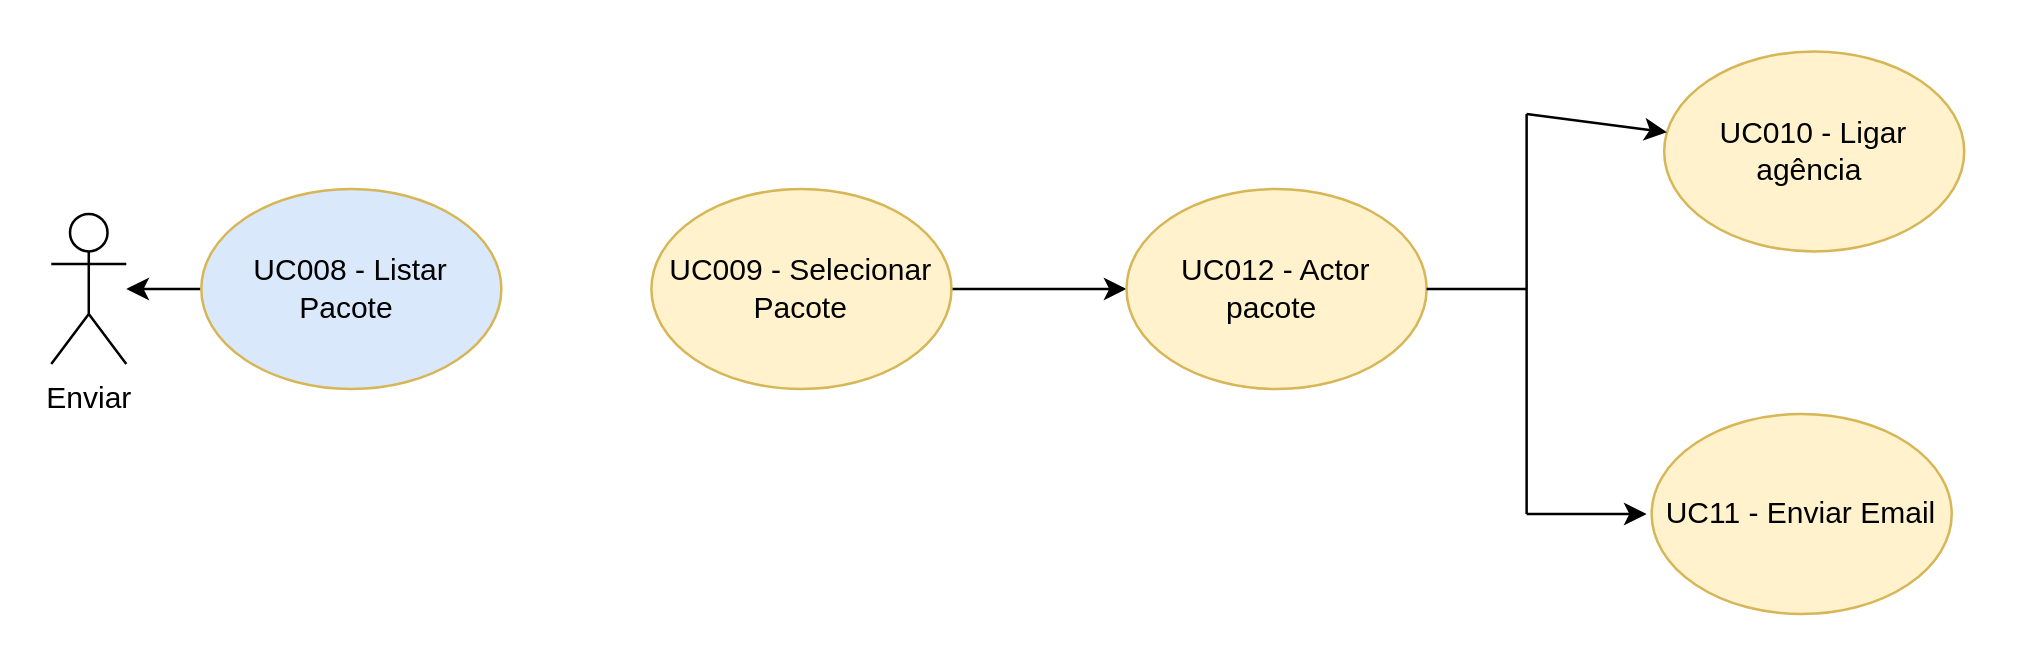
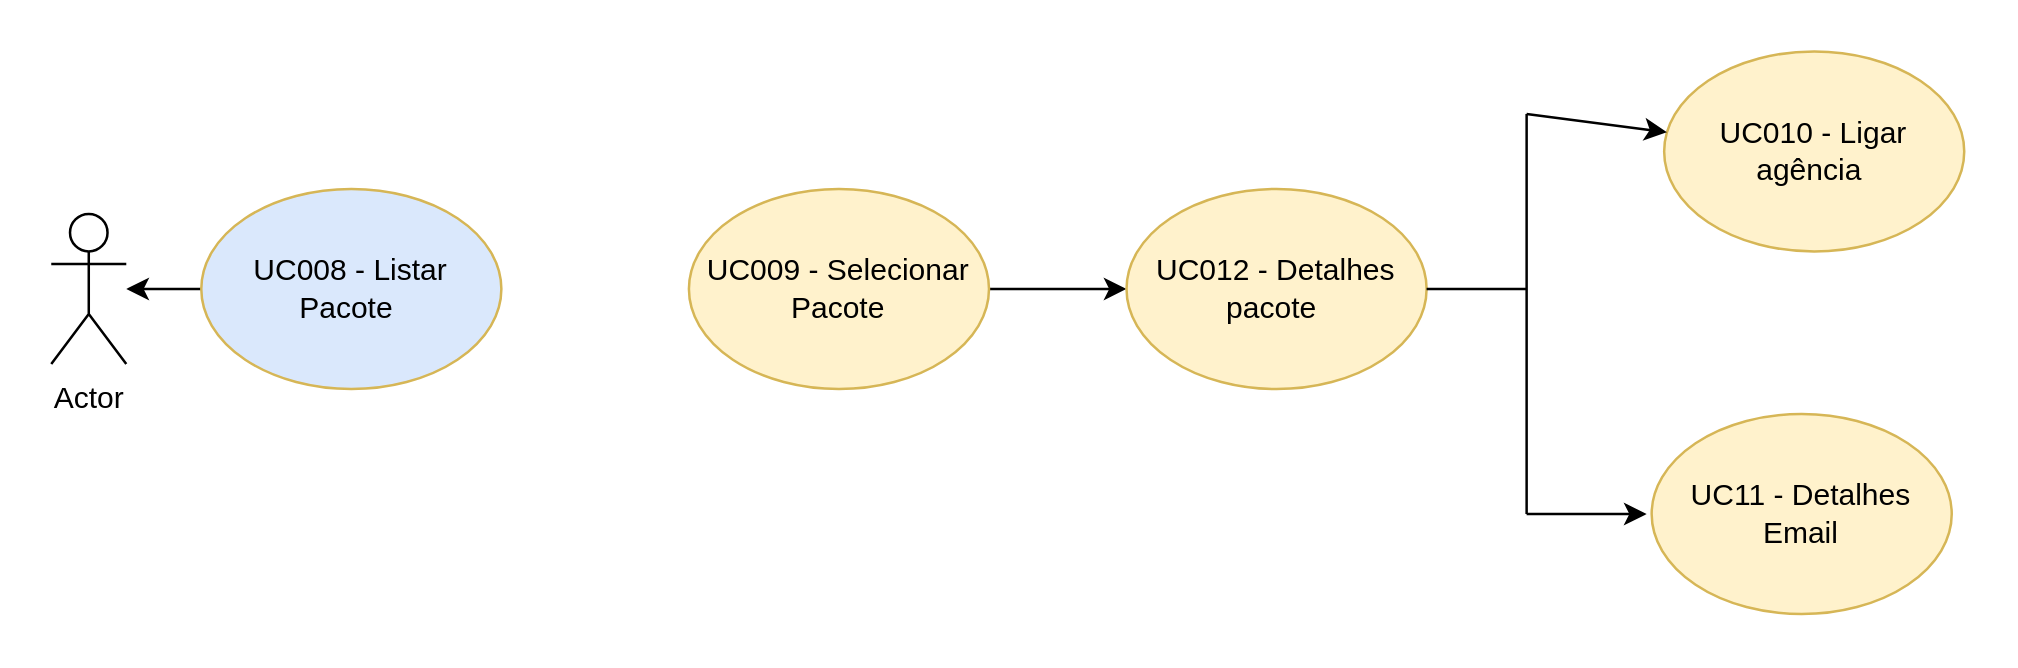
(801, 289) -> (839, 289)
(1276, 289) -> (1276, 289)
(90, 399) -> (90, 399)
(1801, 514) -> (1801, 514)
